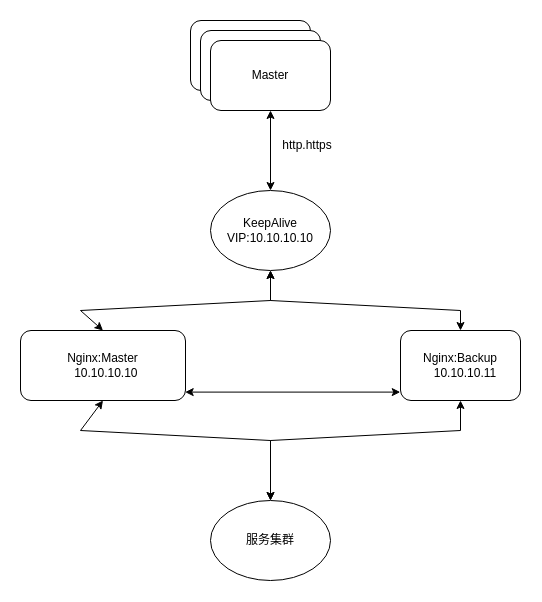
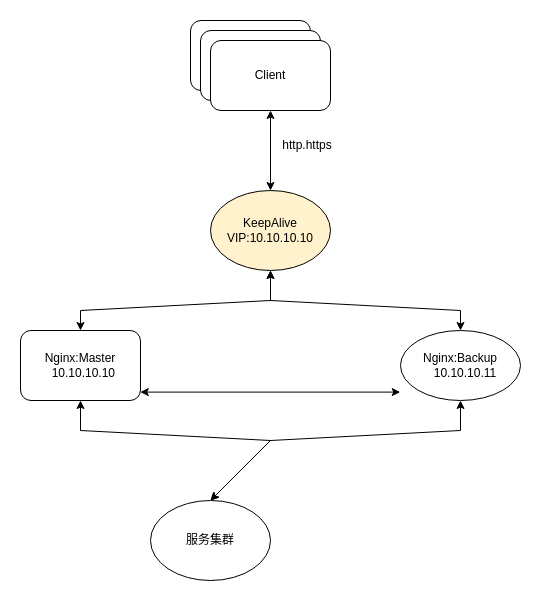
(271, 76) -> (271, 76)
(271, 231) -> (271, 231)
(103, 366) -> (81, 366)
(461, 366) -> (461, 366)
(271, 541) -> (211, 541)
